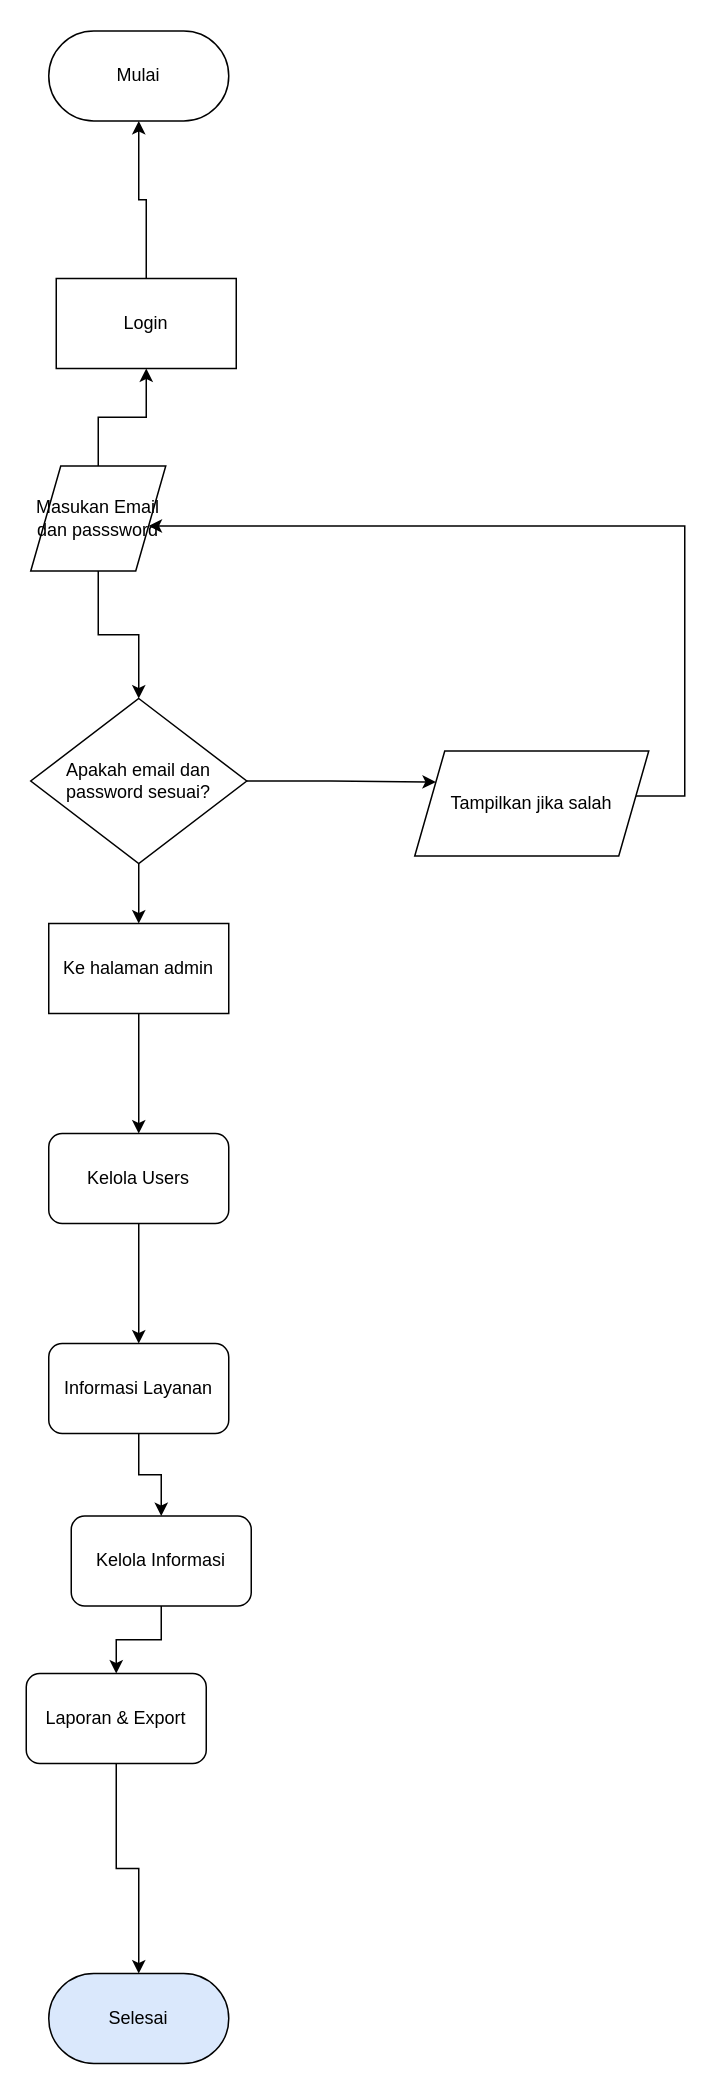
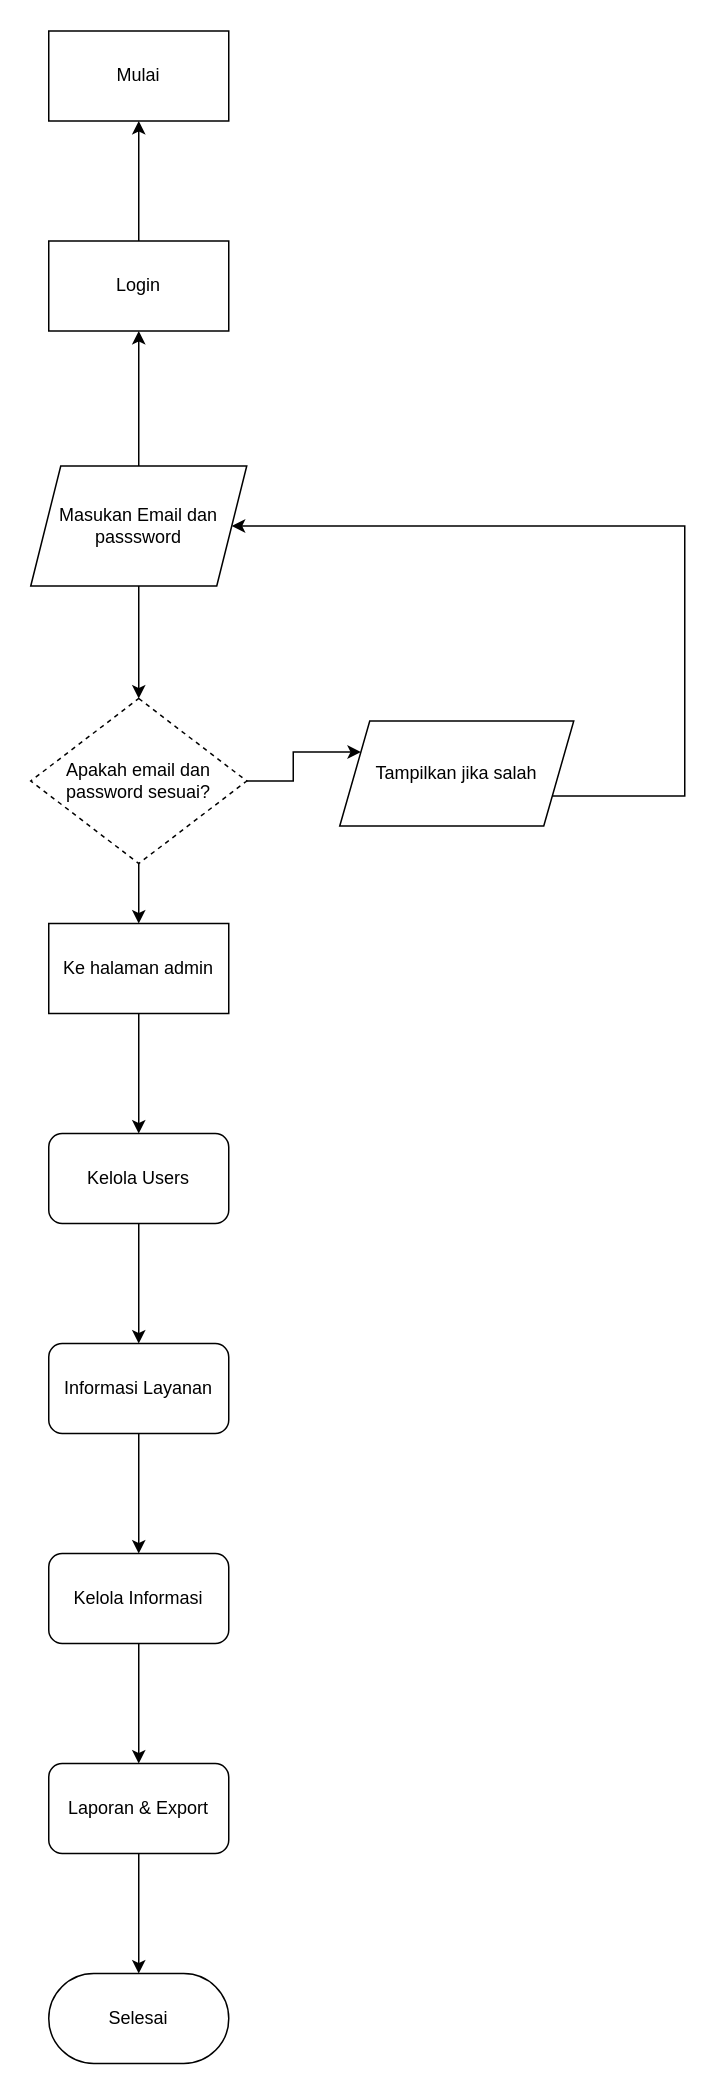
(139, 76) -> (139, 76)
(146, 323) -> (139, 286)
(98, 518) -> (139, 526)
(139, 781) -> (139, 781)
(532, 803) -> (457, 773)
(161, 1561) -> (139, 1598)
(116, 1718) -> (139, 1808)
(139, 2018) -> (139, 2018)
